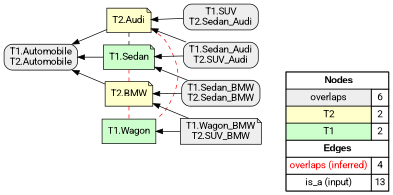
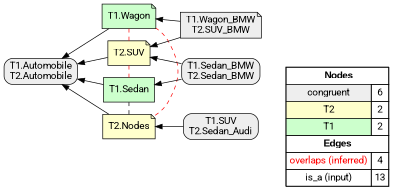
(129, 20) -> (129, 127)
none -> (88, 42)
(221, 55) -> none
(129, 57) -> (129, 90)
(129, 94) -> (129, 53)
(329, 97) -> (329, 93)
(129, 131) -> (129, 16)
